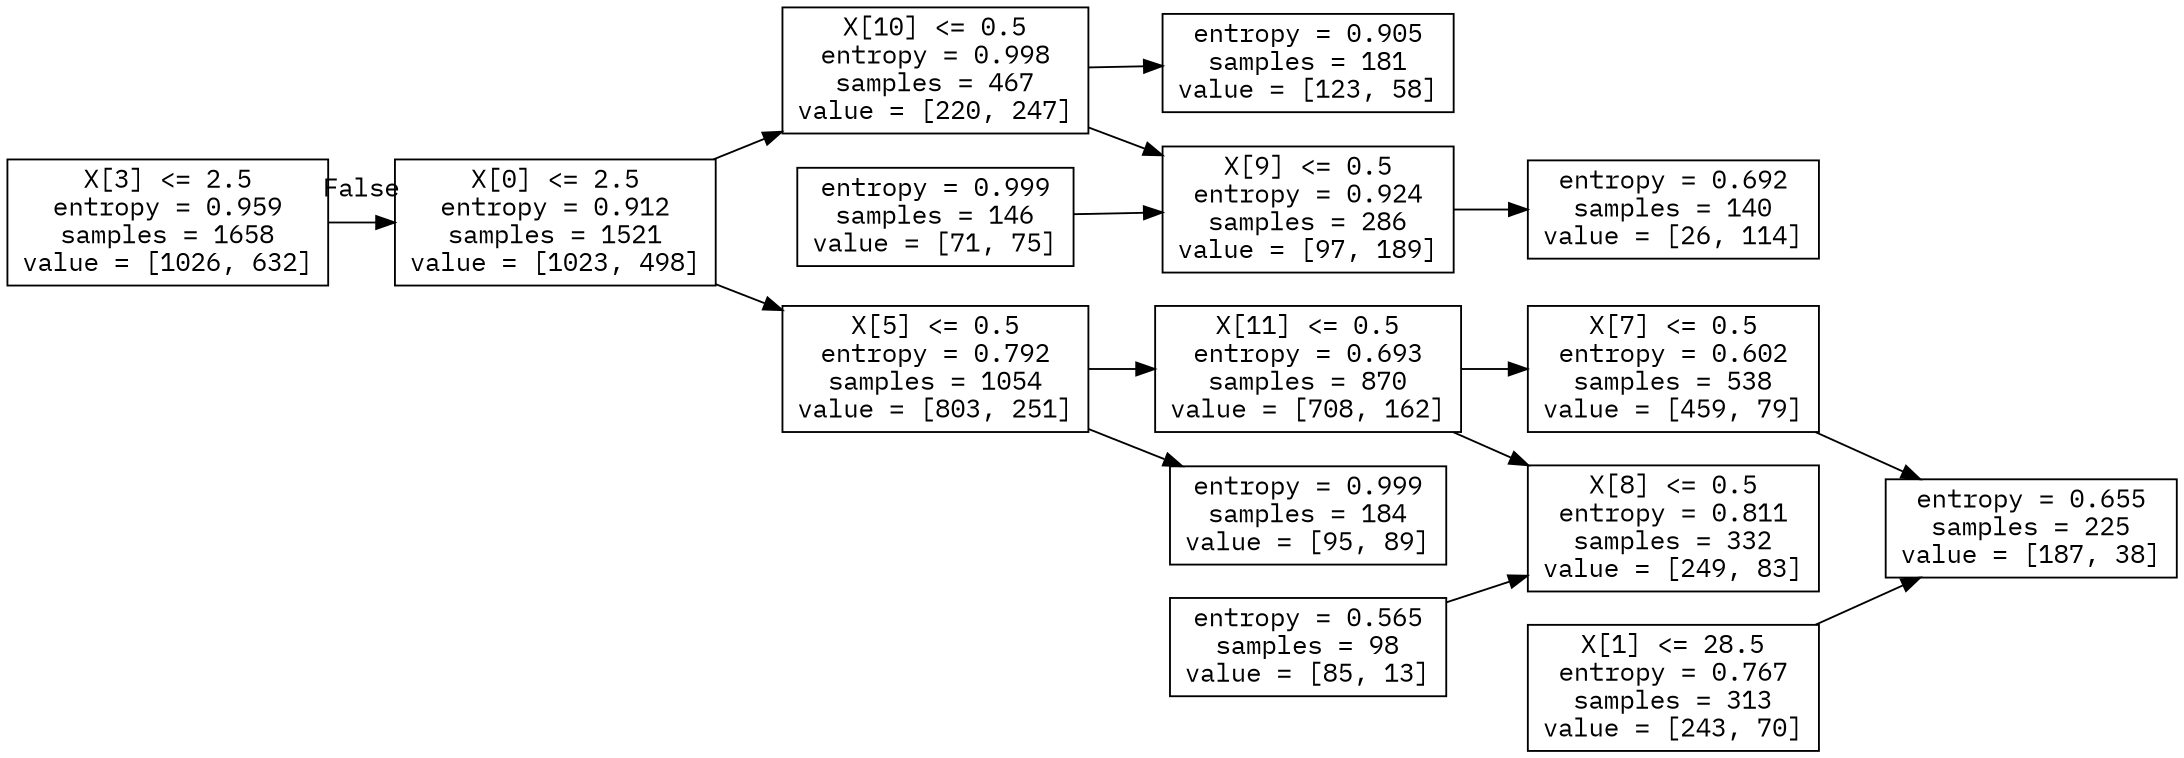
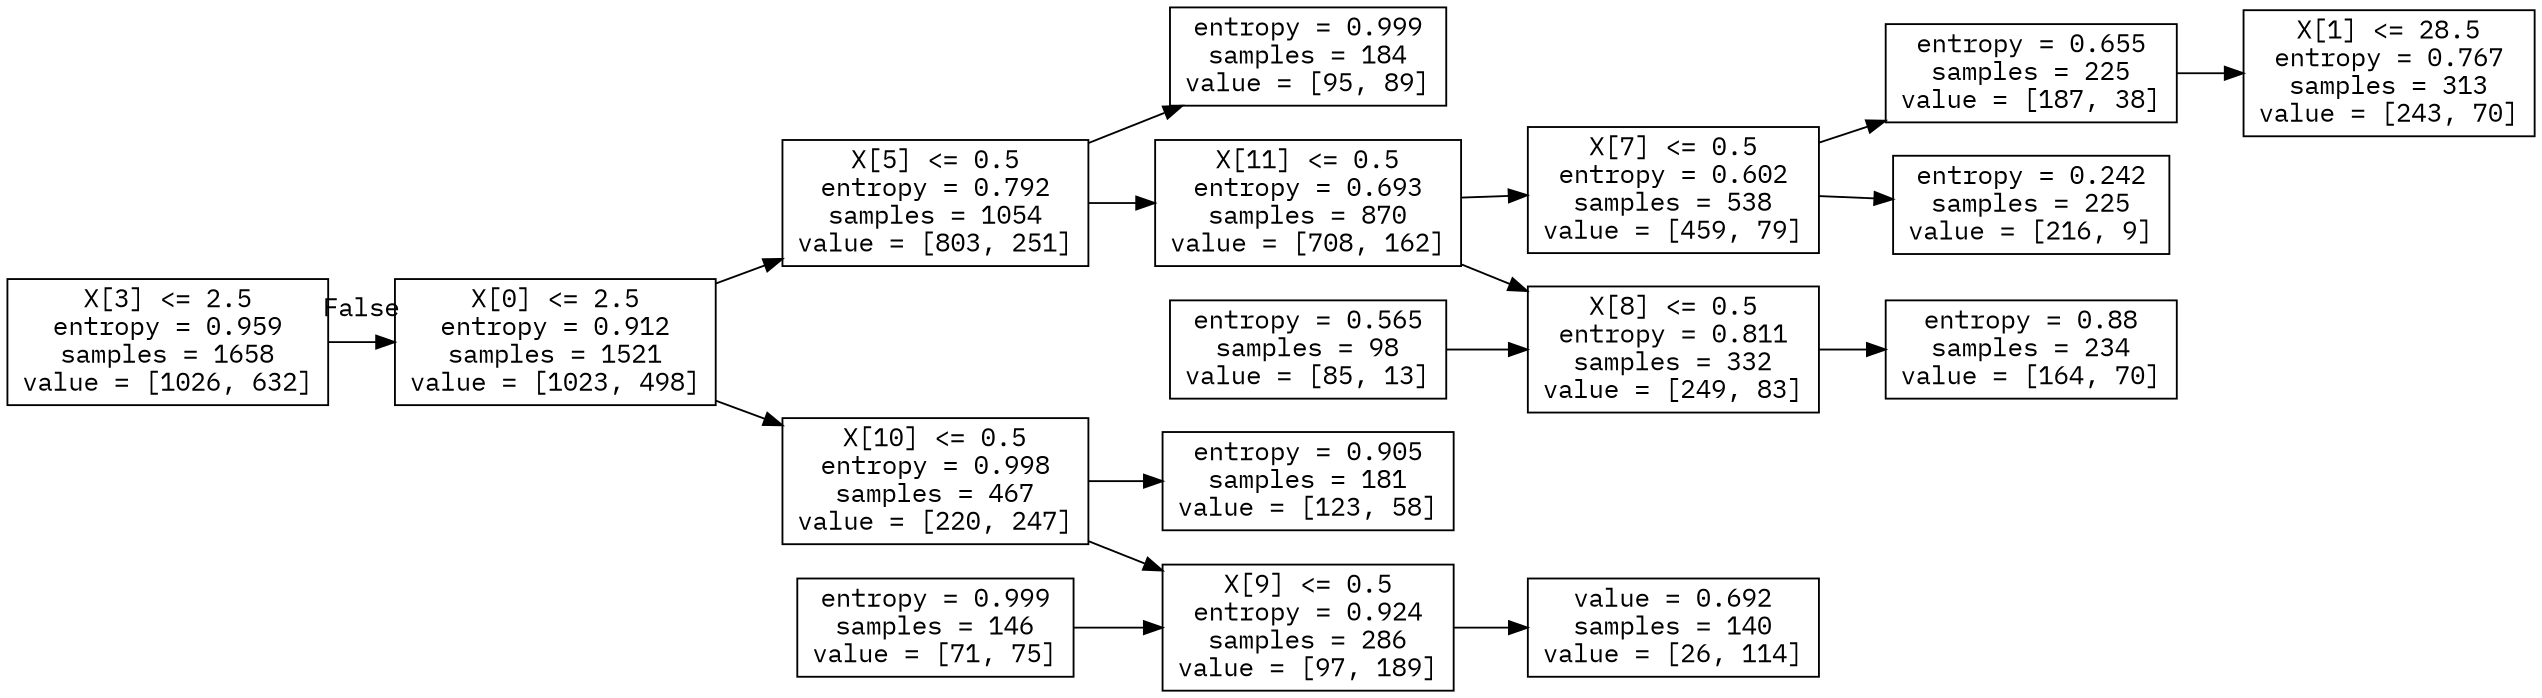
none -> (2031, 205)
(1673, 210) -> (1673, 628)
none -> (2031, 350)
(1859, 605) -> (2201, 73)
